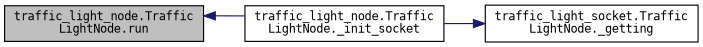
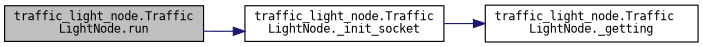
(230, 16) -> (219, 31)
(592, 24) -> (592, 24)
